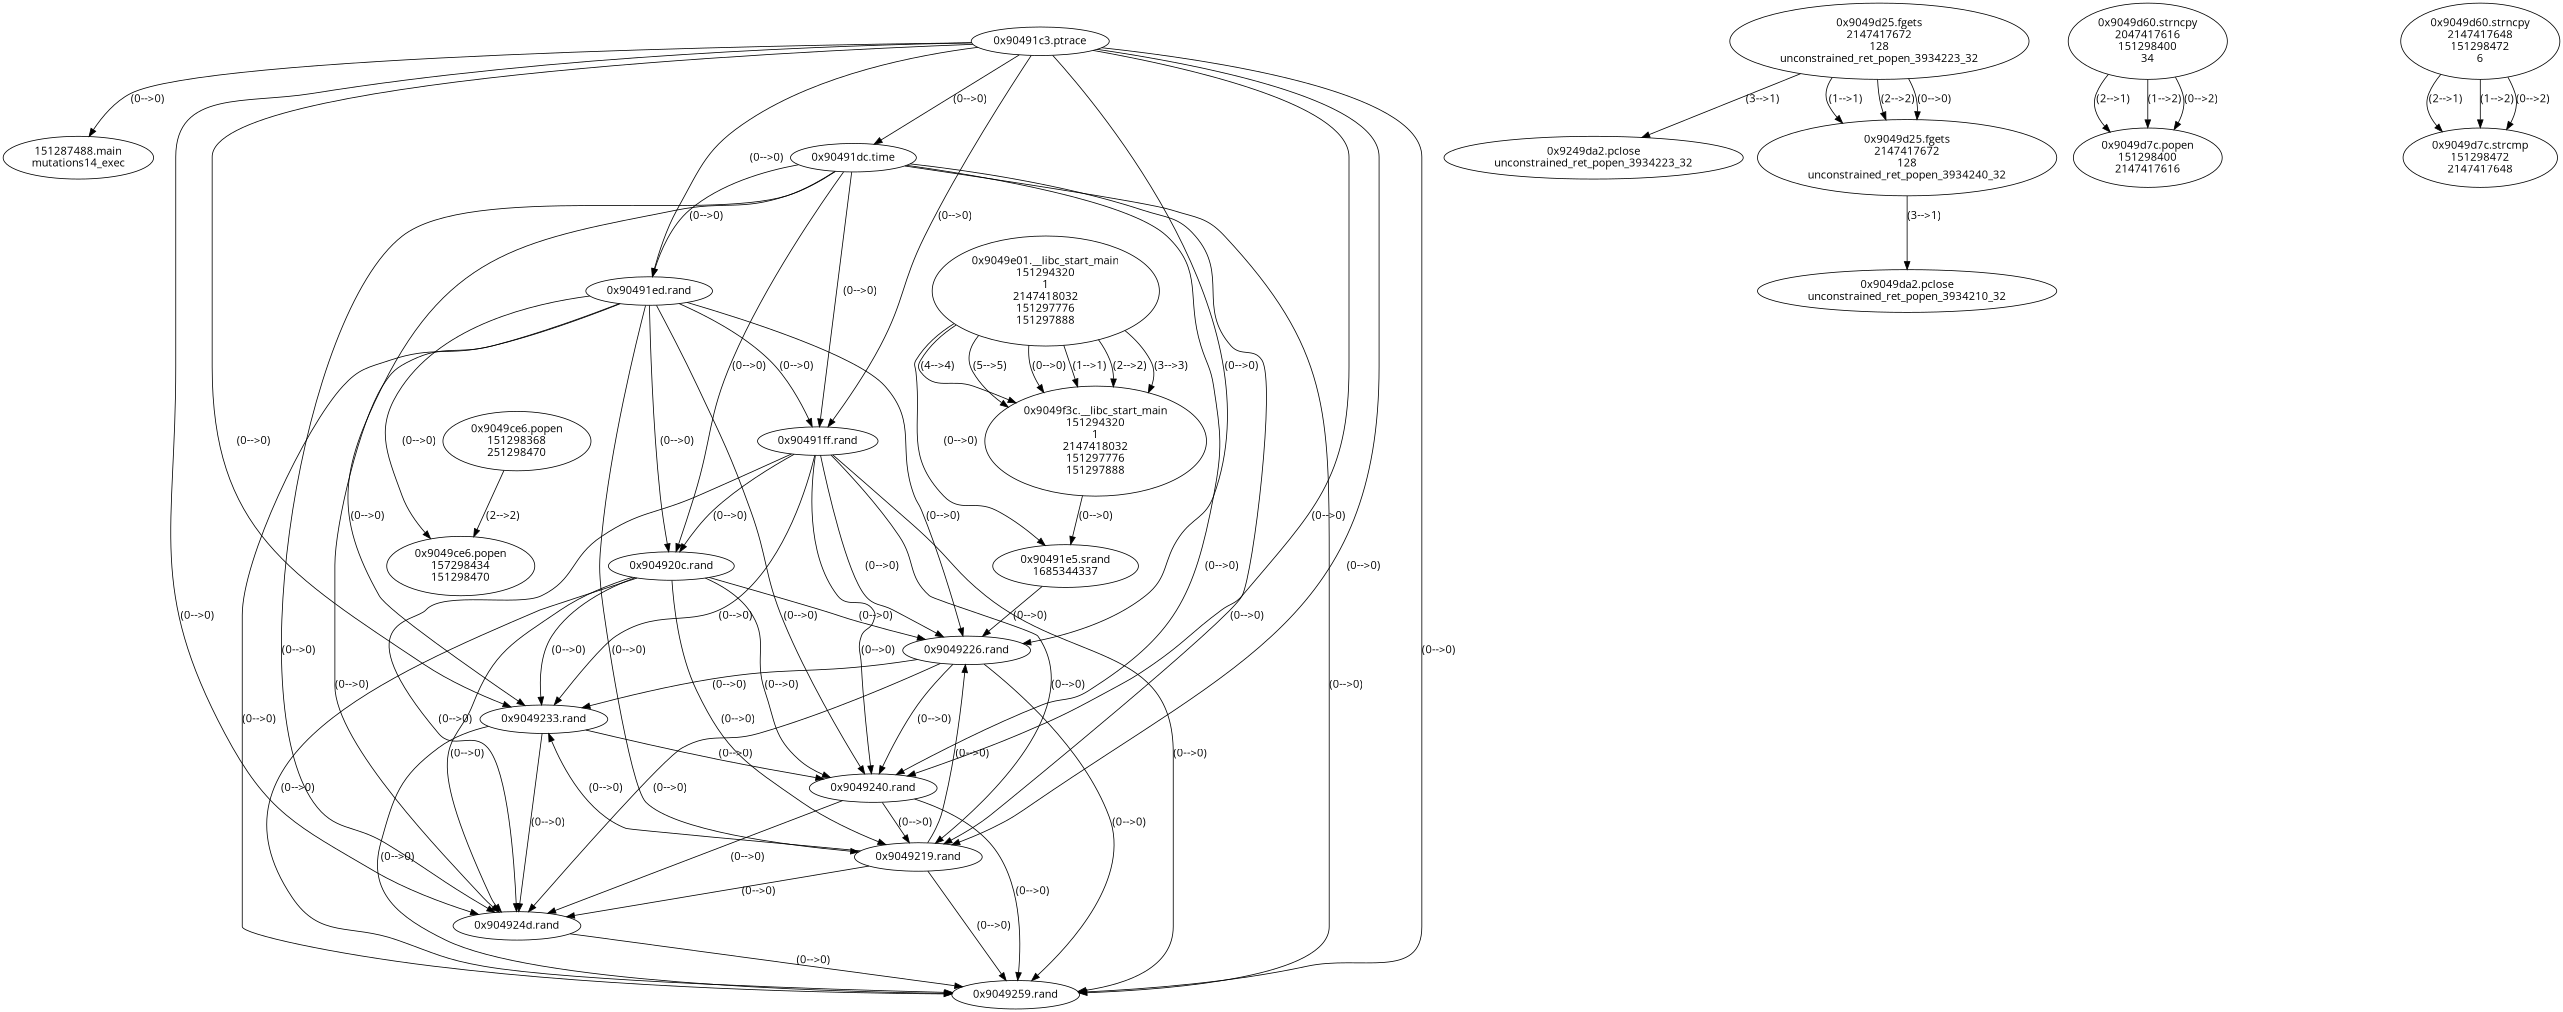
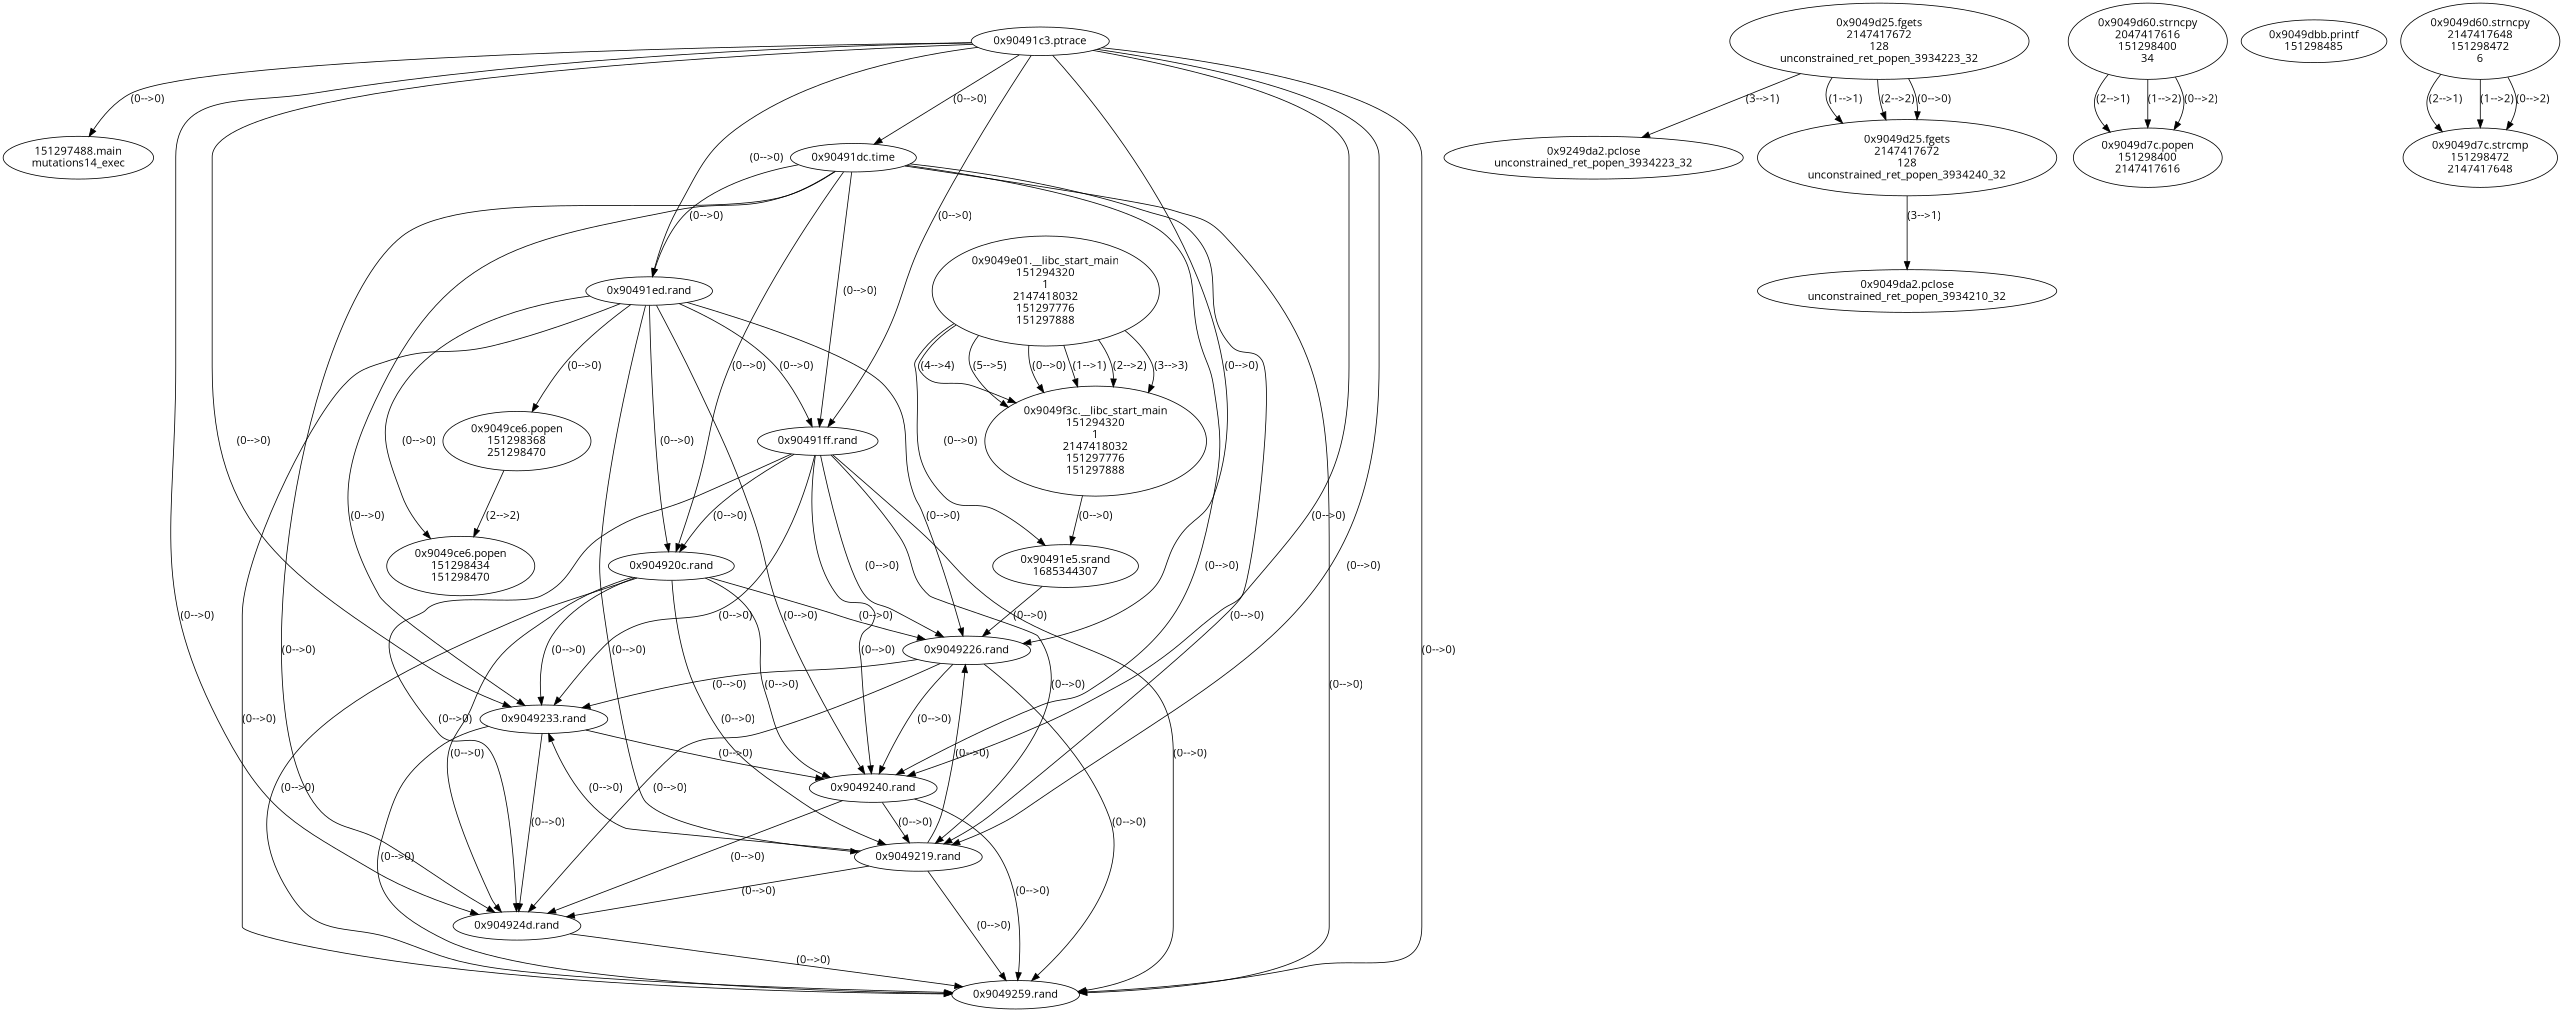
none -> (2314, 41)
(78, 158) -> (78, 158)
(337, 542) -> (578, 349)
(461, 566) -> (461, 566)
(1066, 566) -> (1066, 566)
